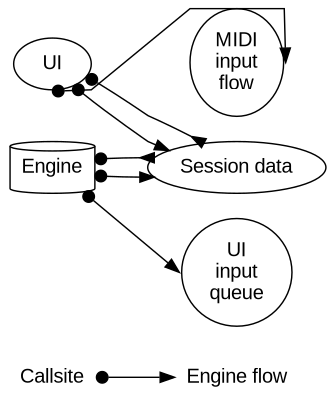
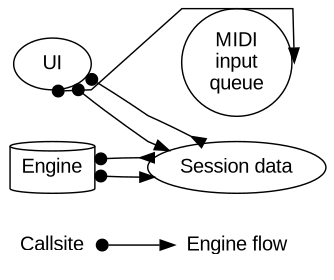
(237, 63) -> (237, 63)
(237, 272) -> none
